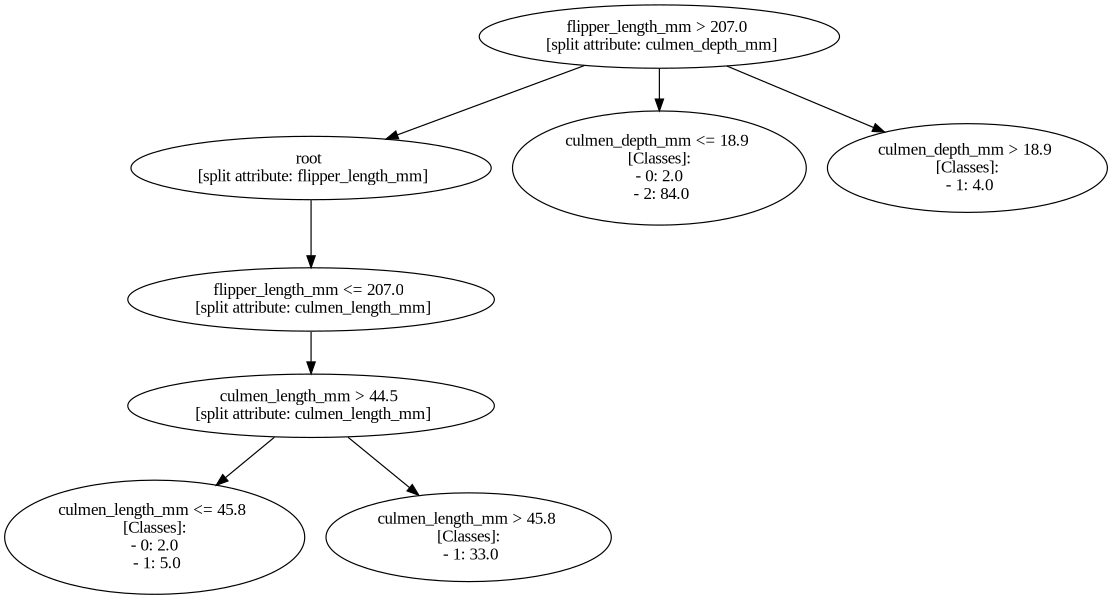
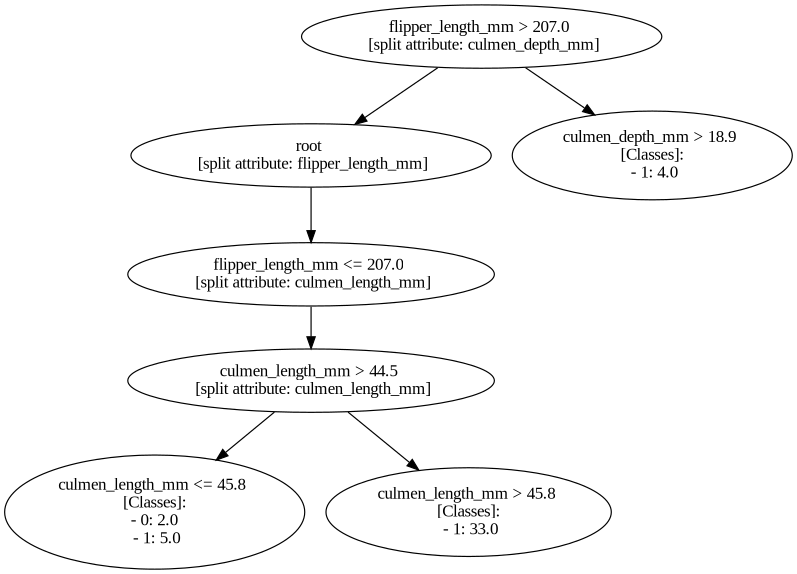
(659, 168) -> none
